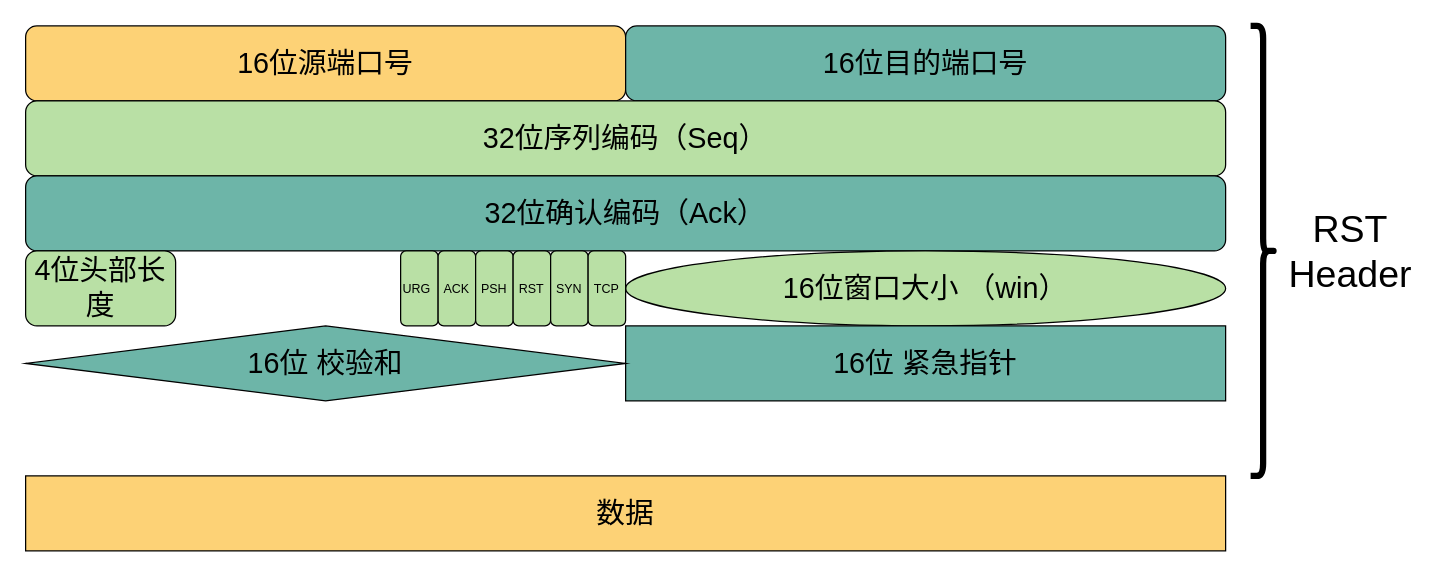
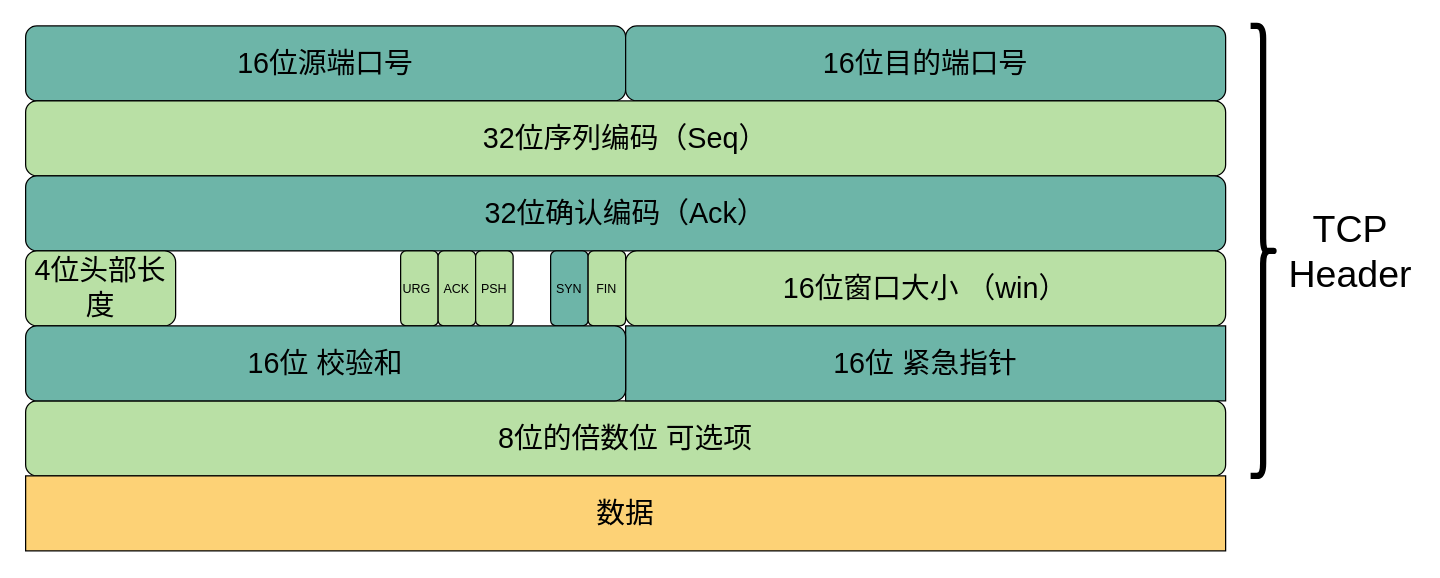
(326, 63) -> (326, 63)
(1351, 251) -> (1351, 251)
(532, 288) -> none
(569, 288) -> (569, 288)
(607, 288) -> (607, 288)
(926, 288) -> (926, 288)
(326, 363) -> (326, 363)
none -> (626, 438)
